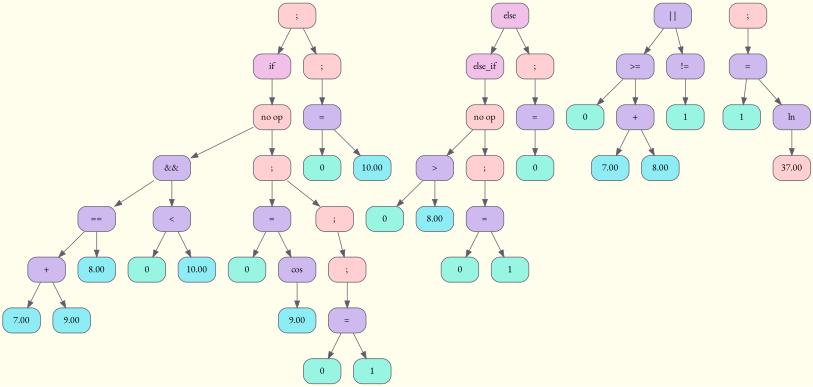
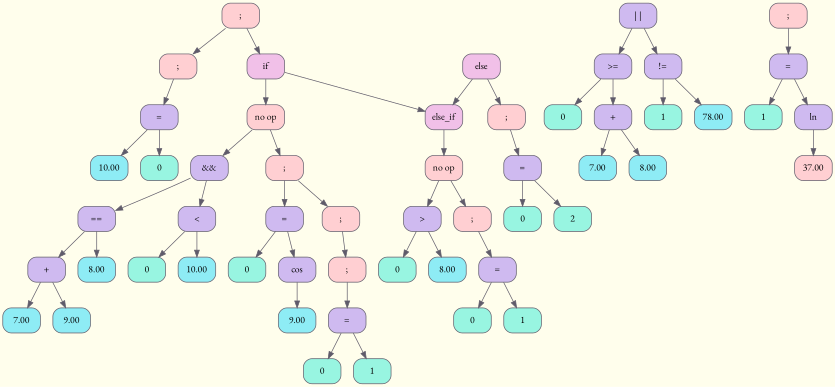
none -> (352, 91)
none -> (713, 117)
none -> (573, 219)
